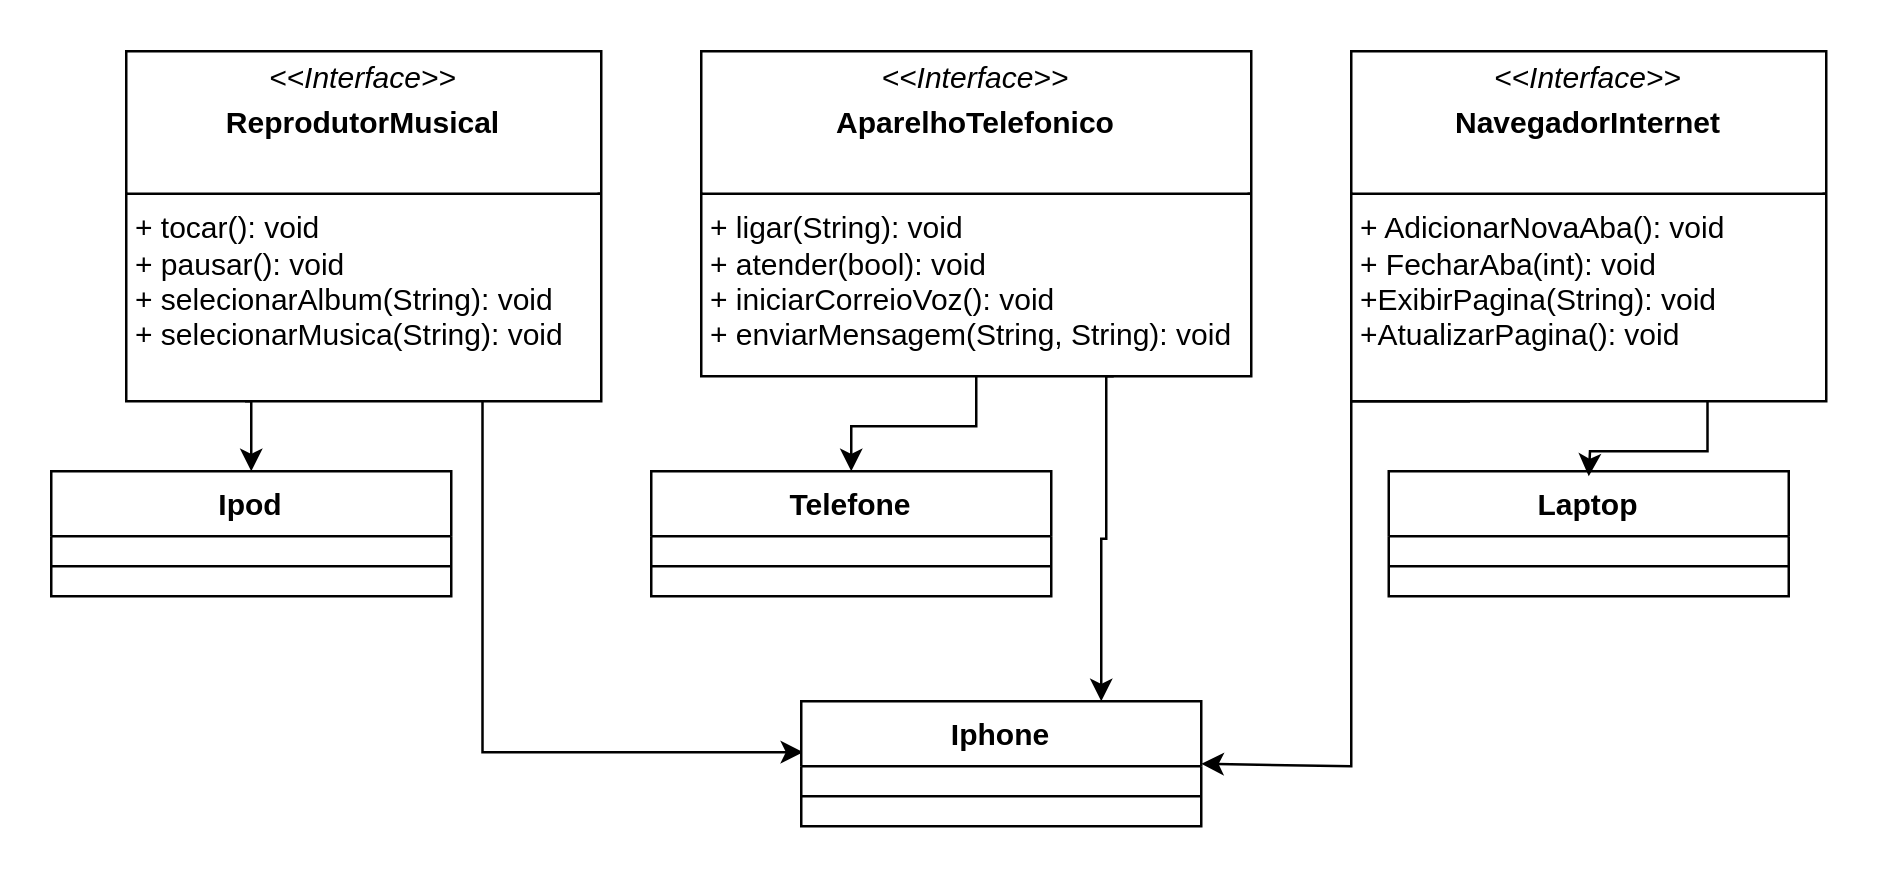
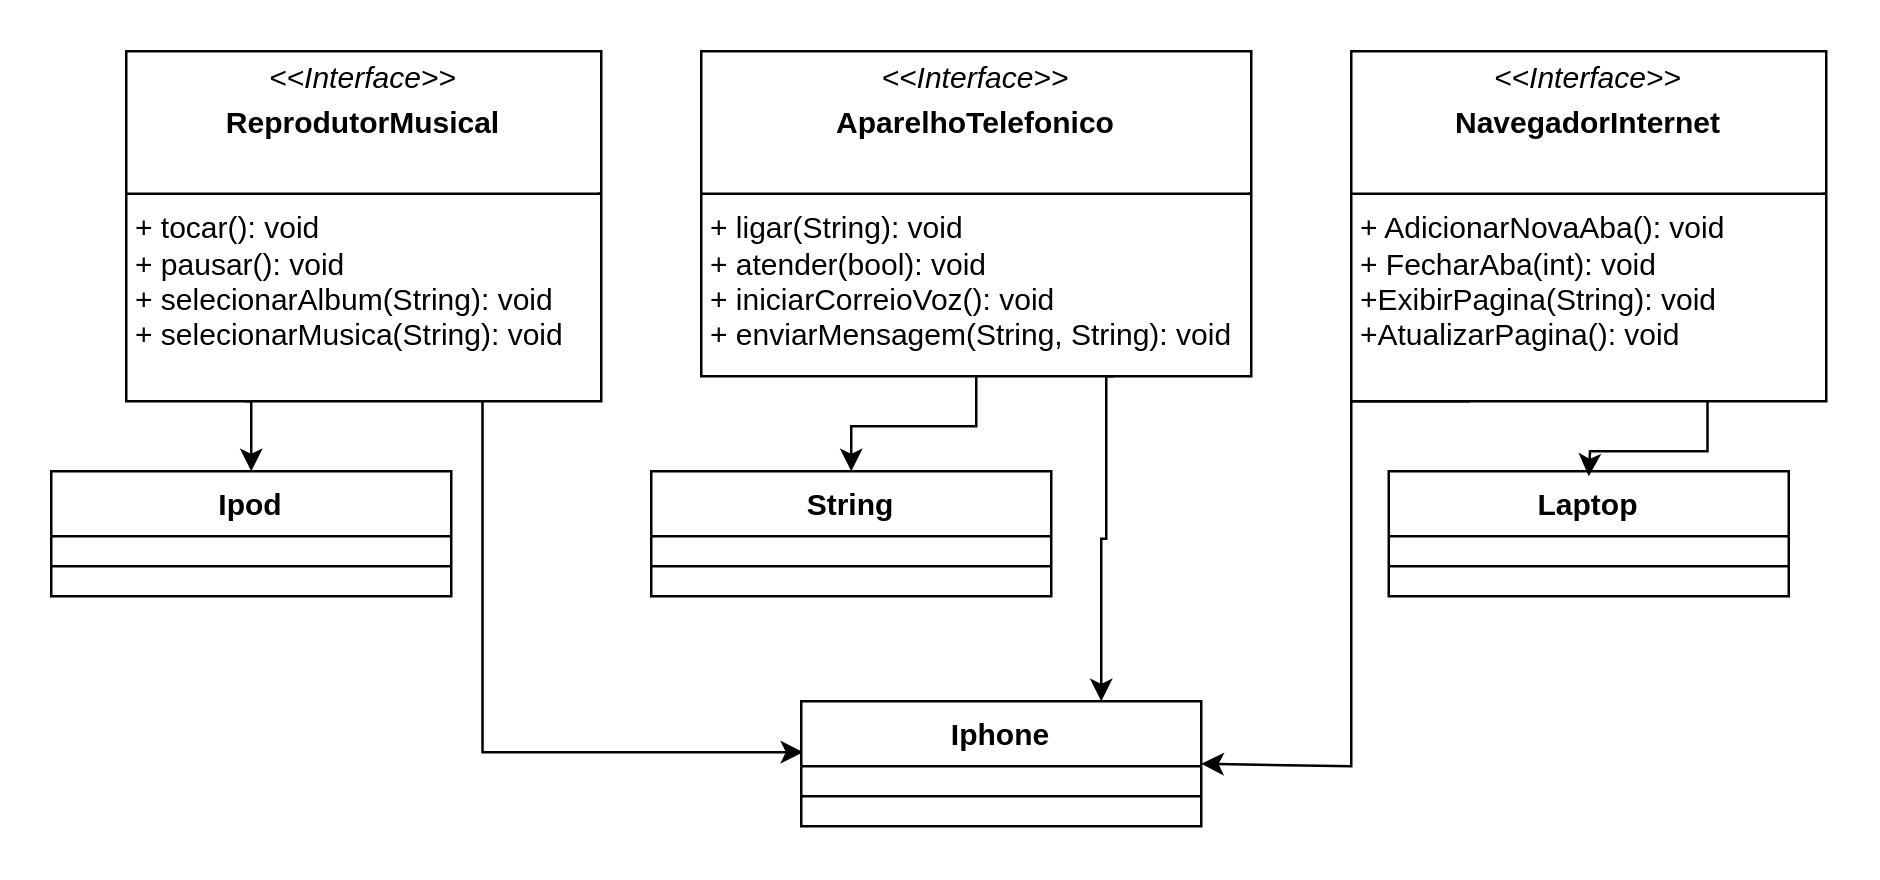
(851, 507) -> (851, 507)
